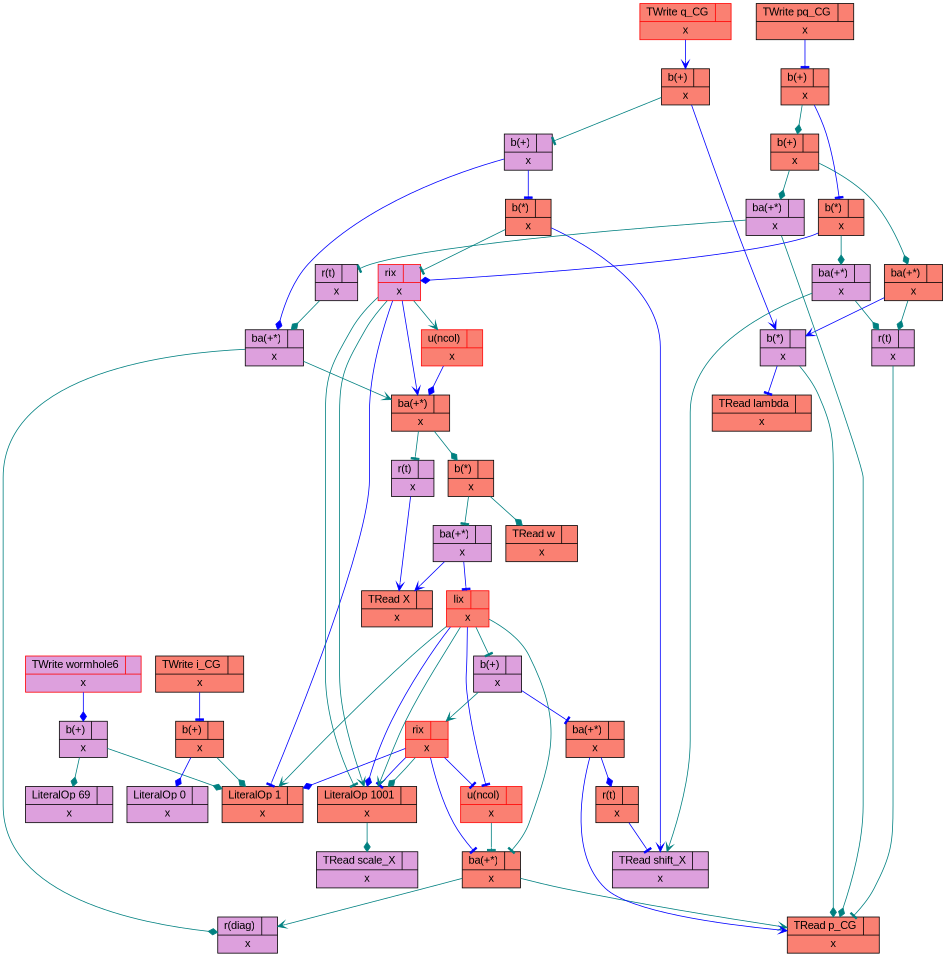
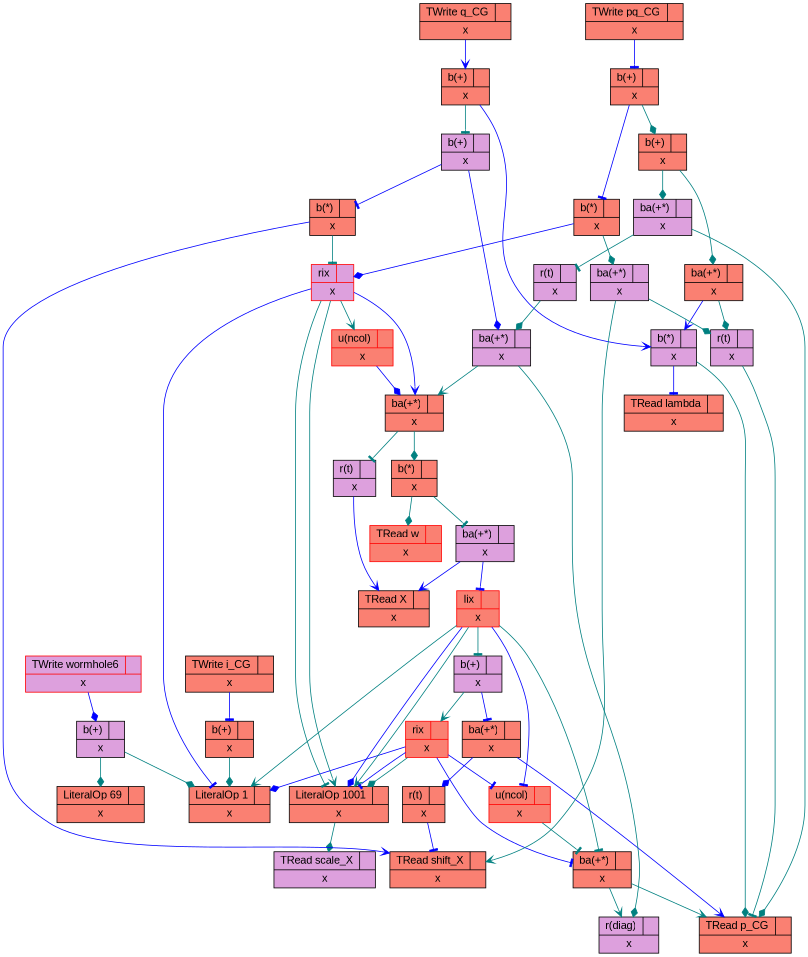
(685, 22) -> (465, 22)
(542, 544) -> (406, 544)
(69, 805) -> (101, 805)
(167, 805) -> none
(660, 870) -> (438, 870)
